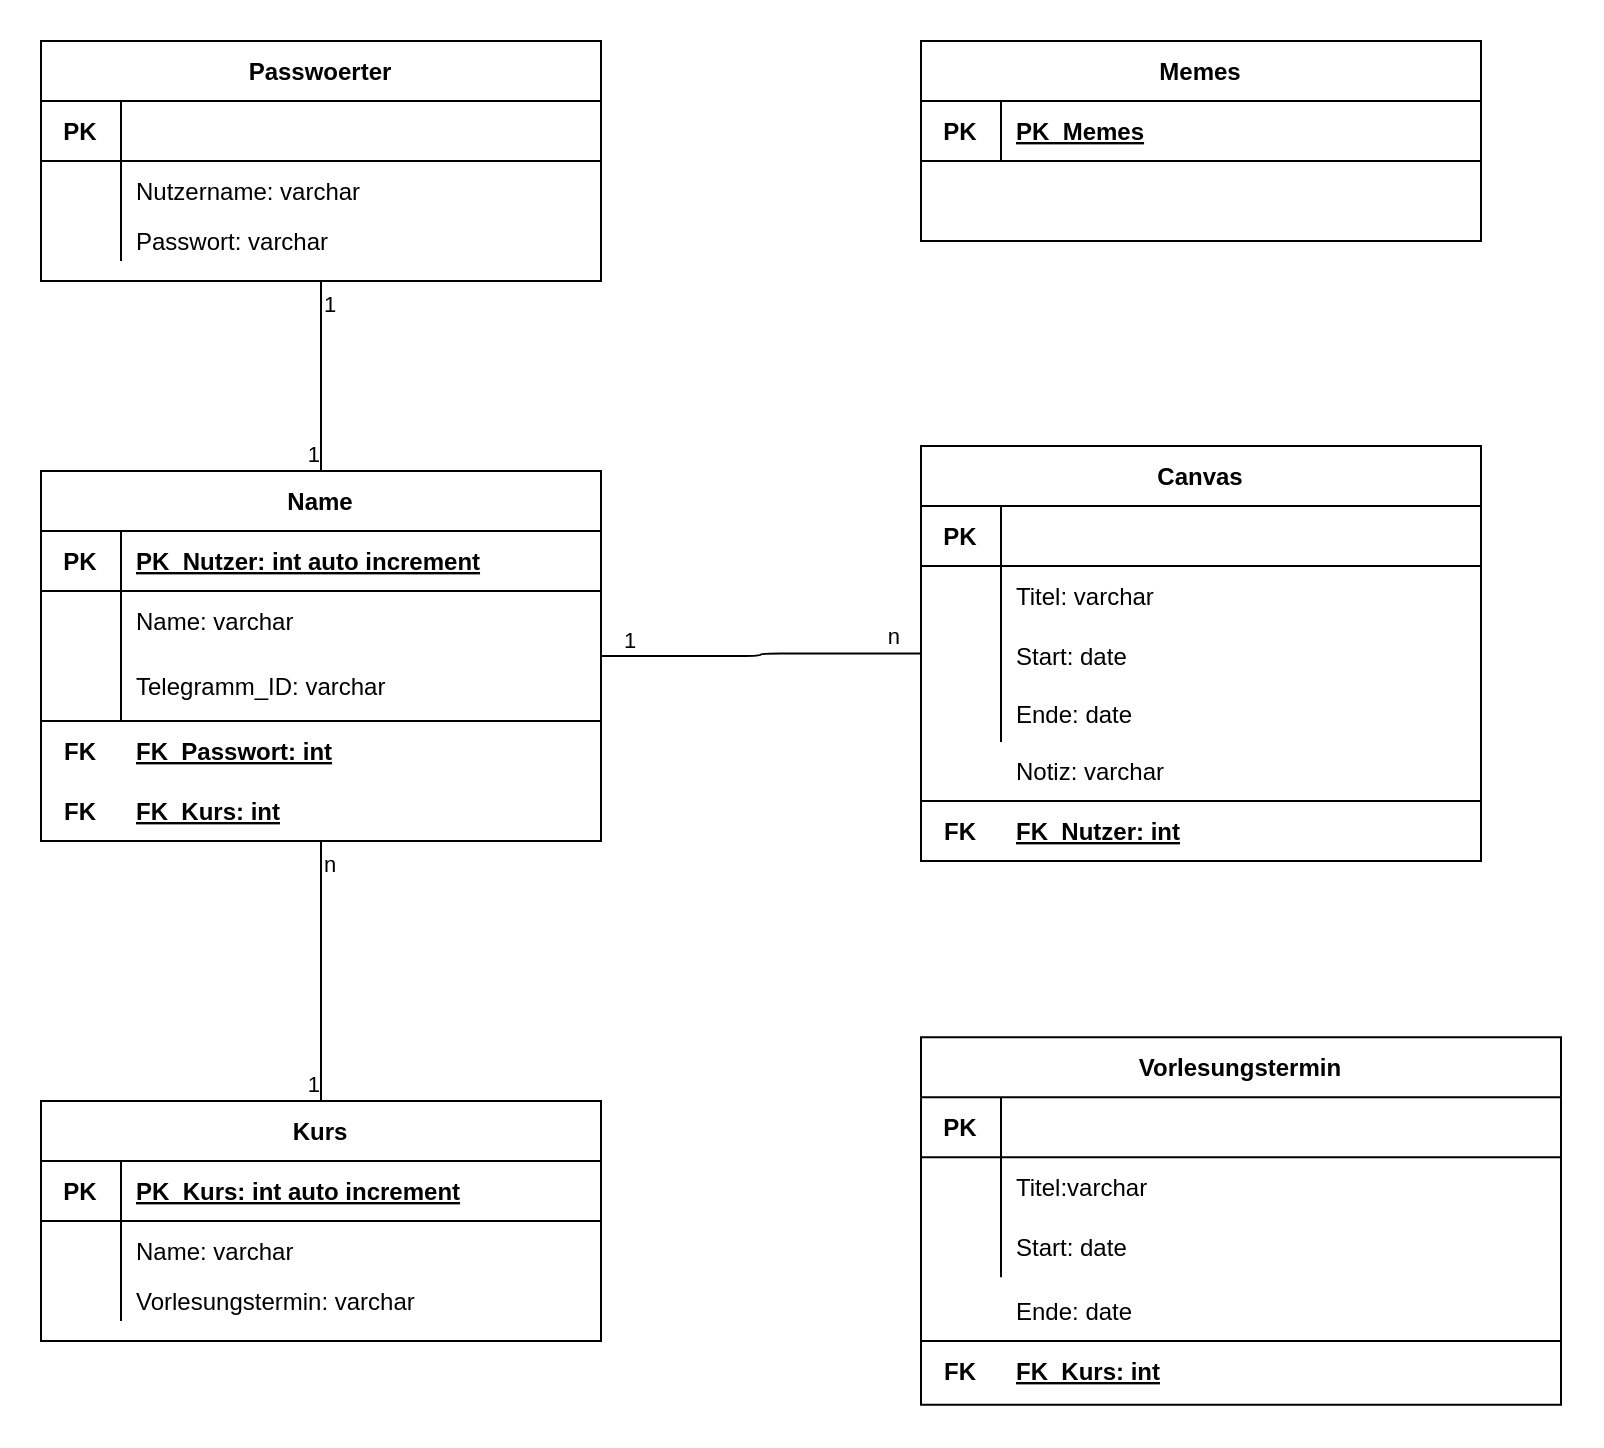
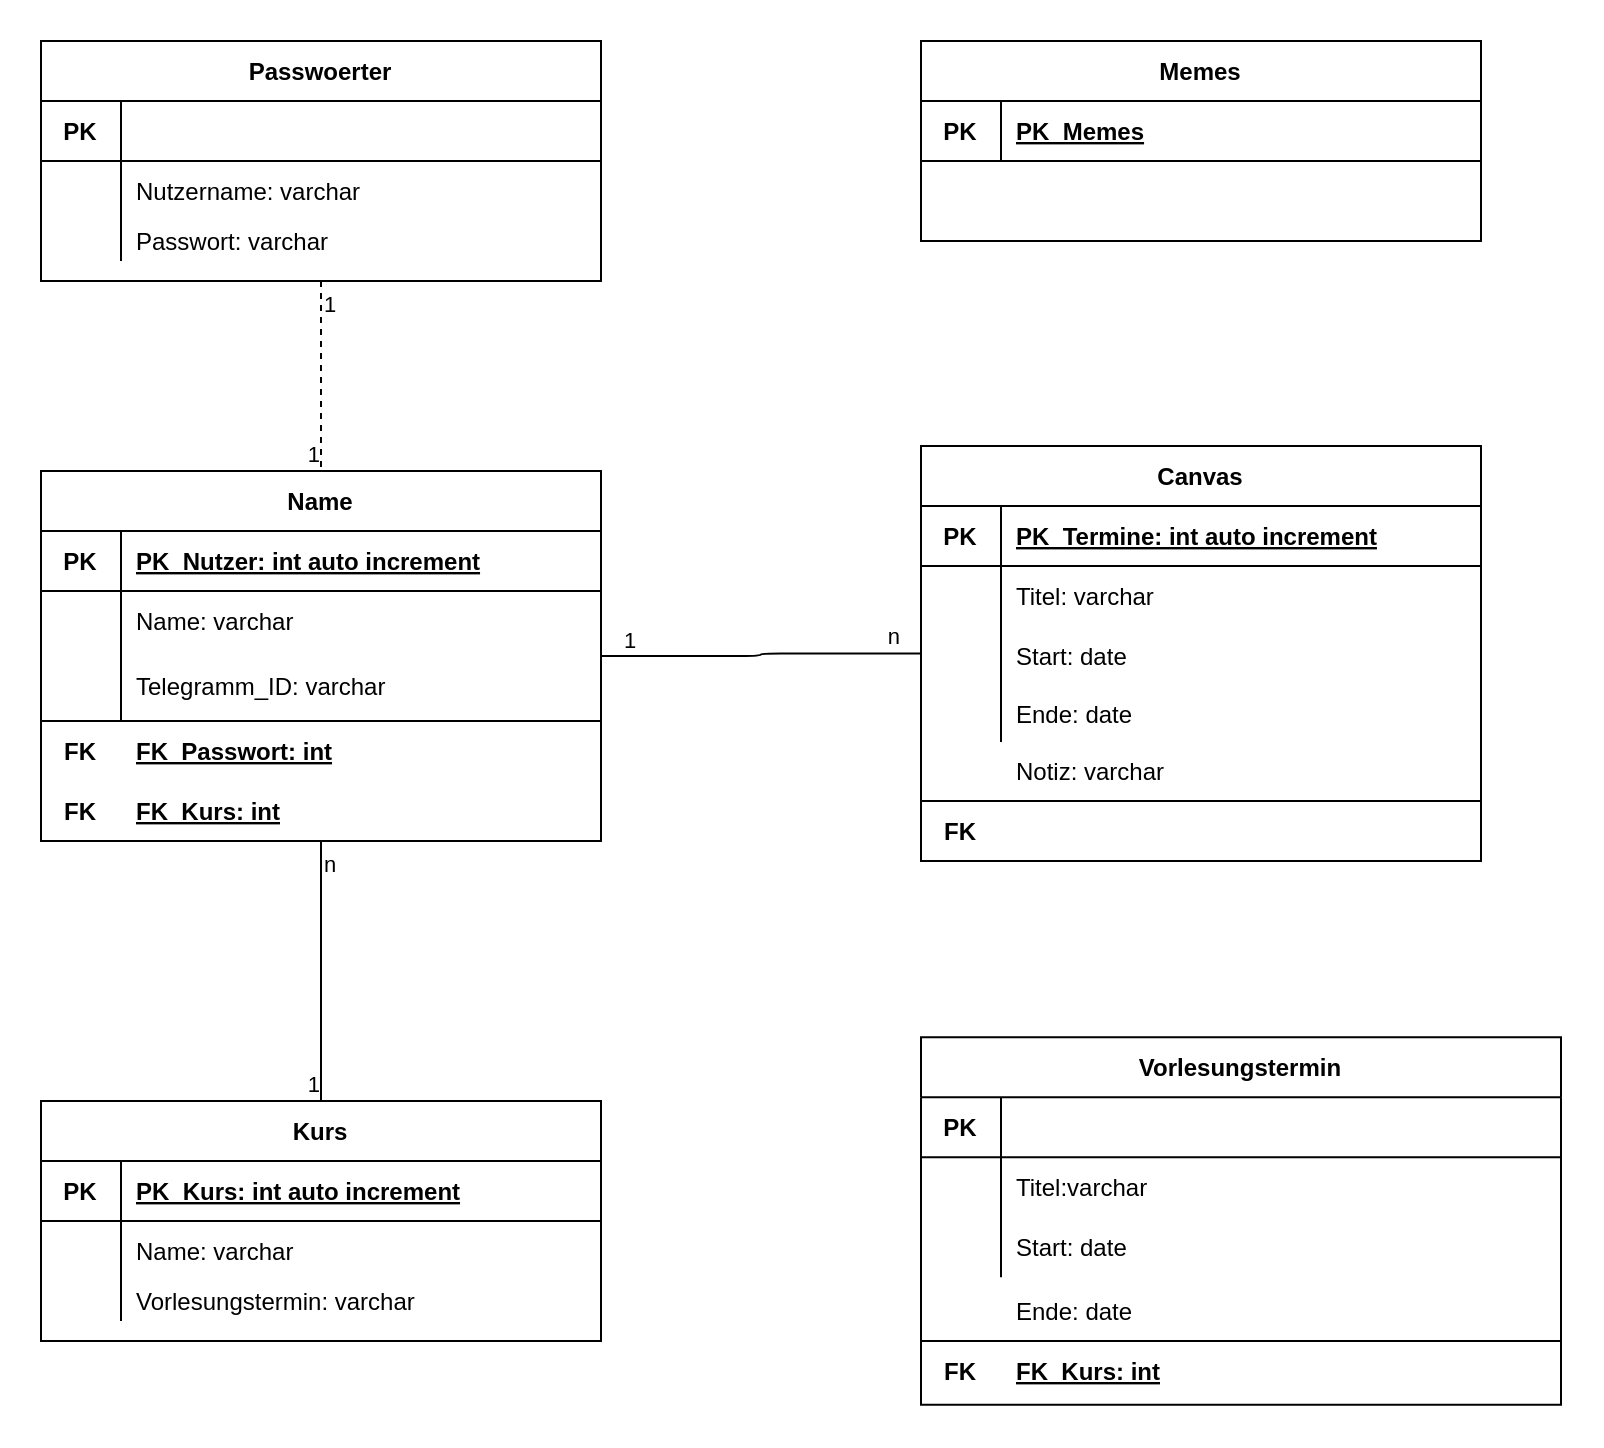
(321, 378) -> (321, 378)
none -> (1241, 536)
(1241, 831) -> none
